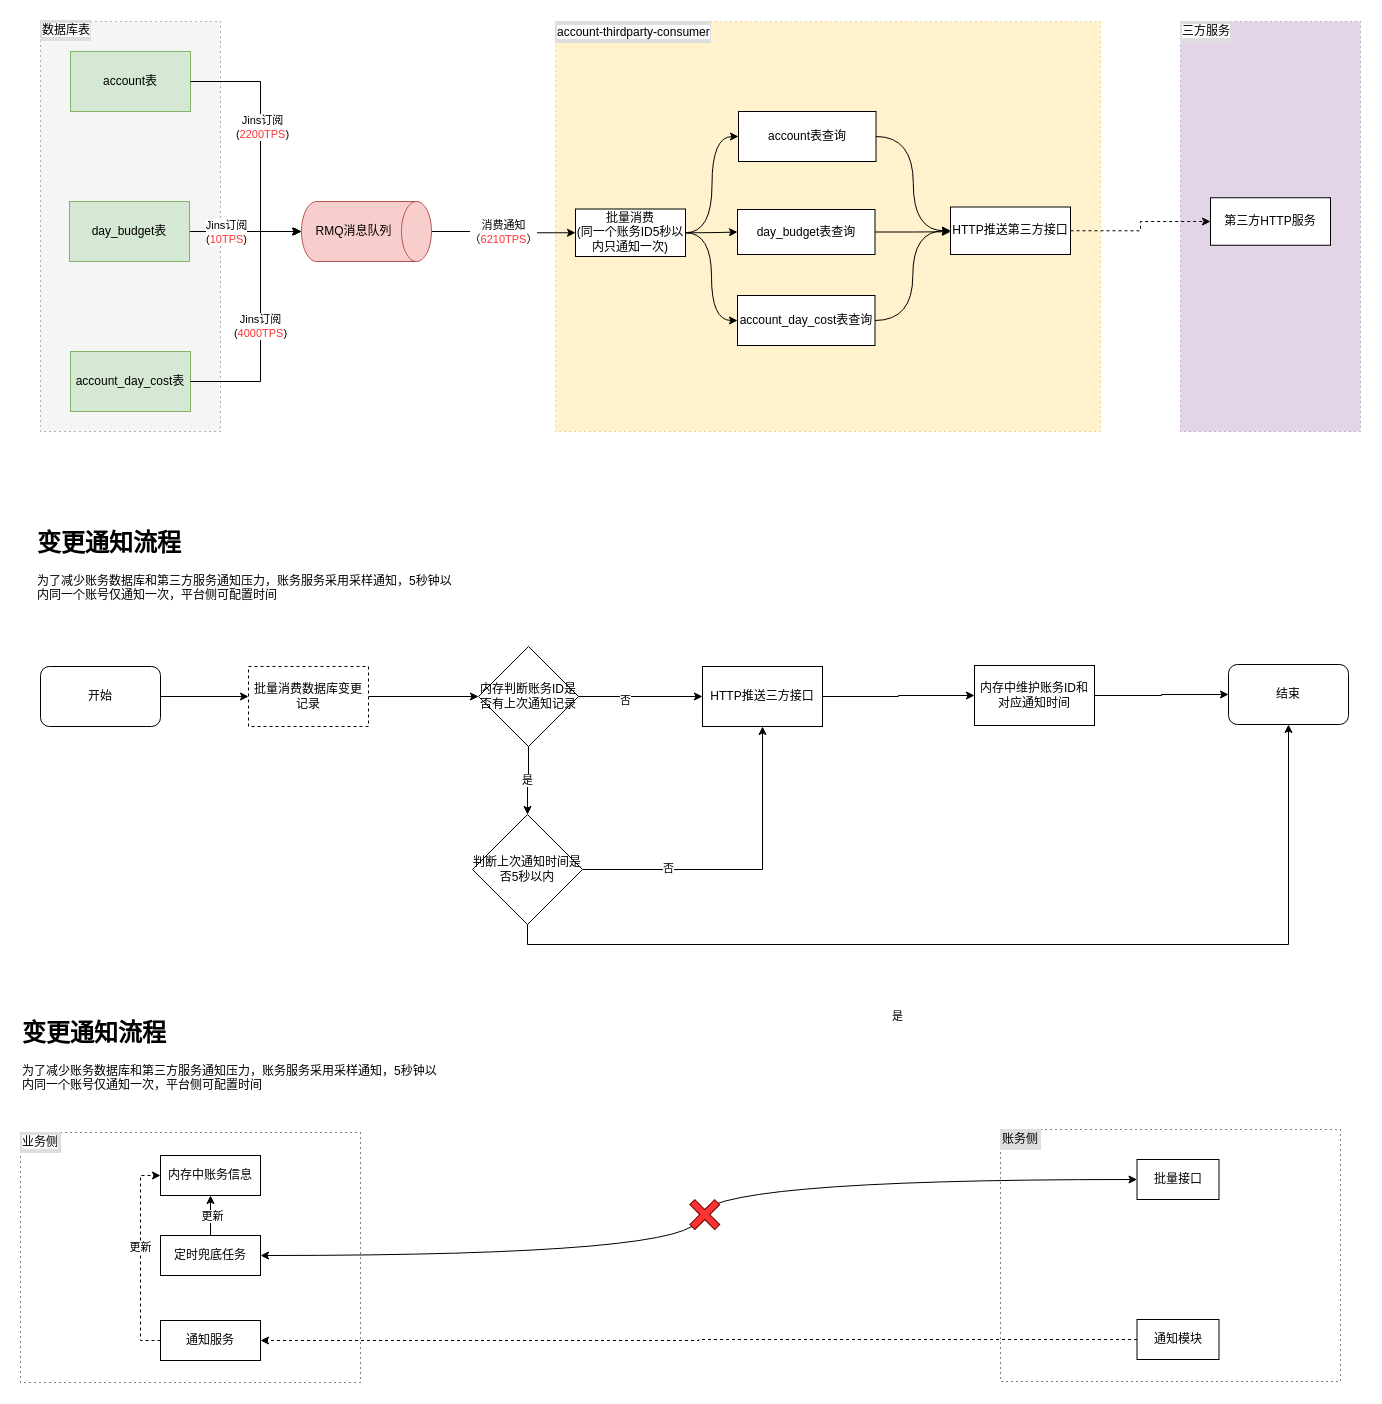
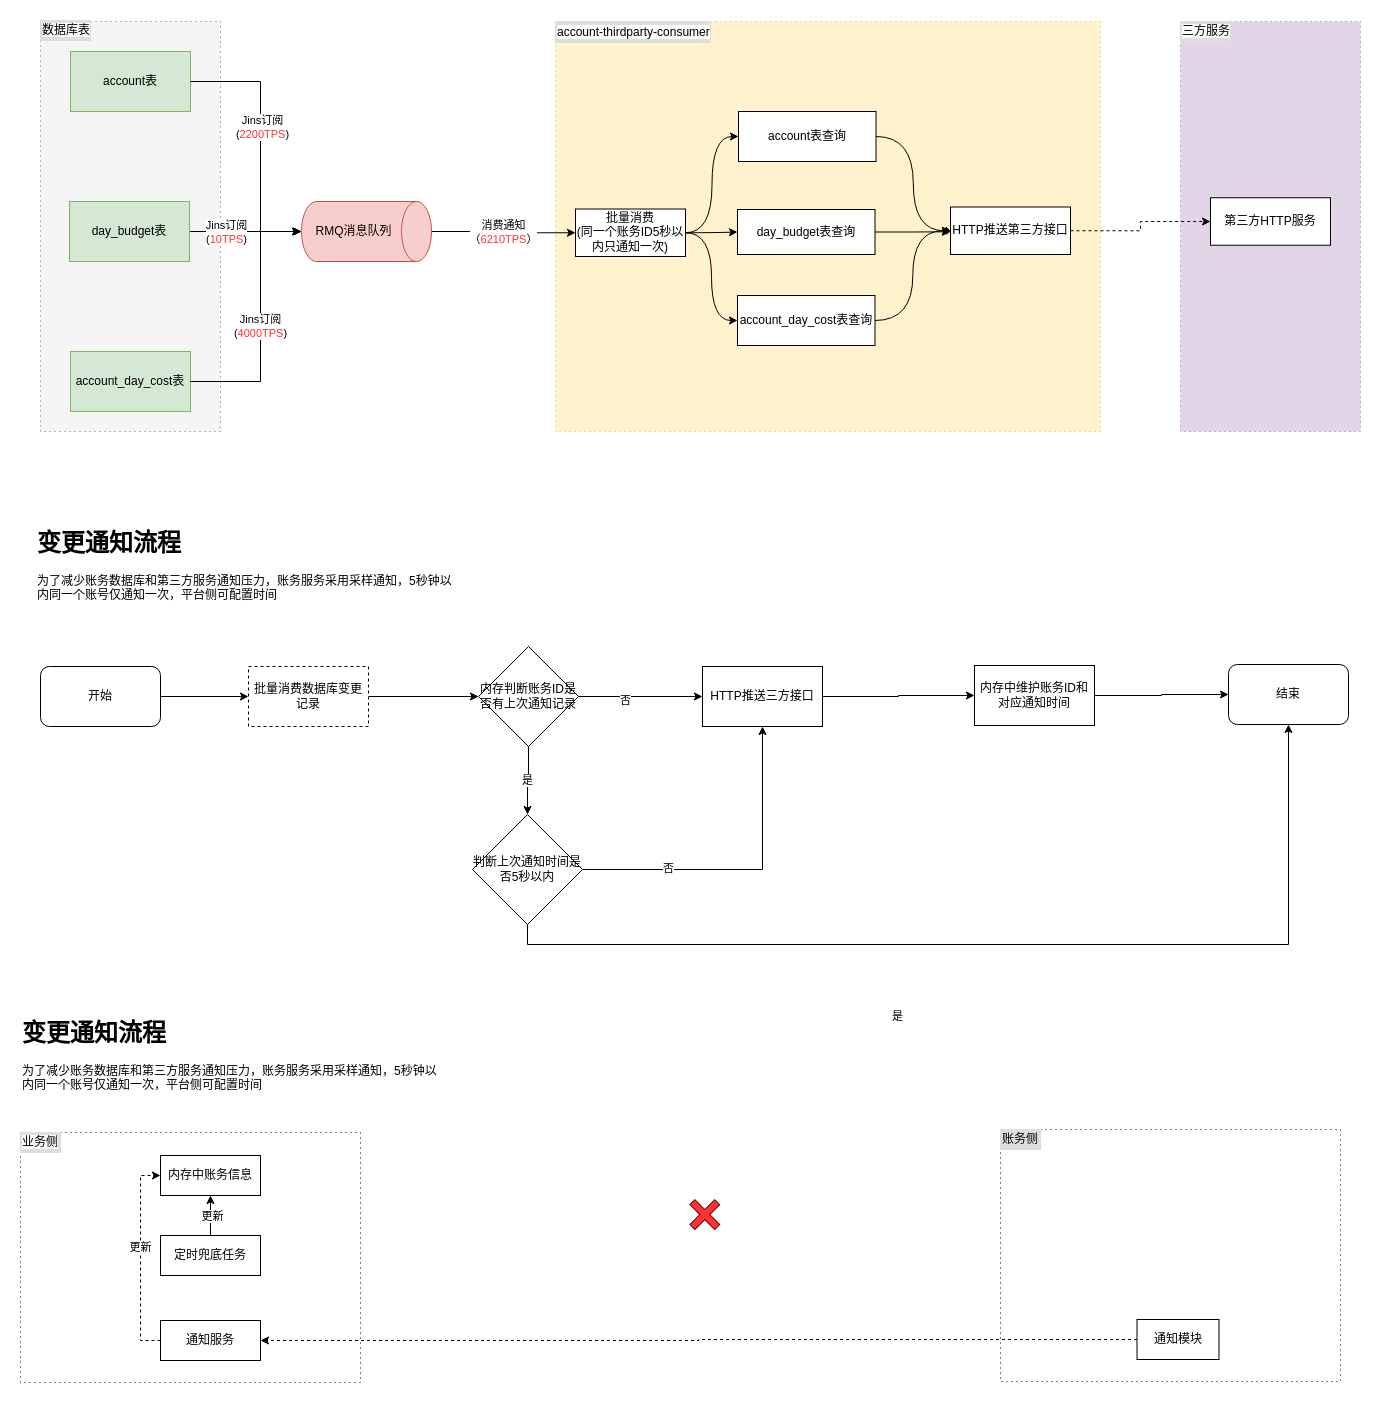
(924, 238) -> (924, 238)
(1178, 1180) -> none
(480, 1252) -> none
